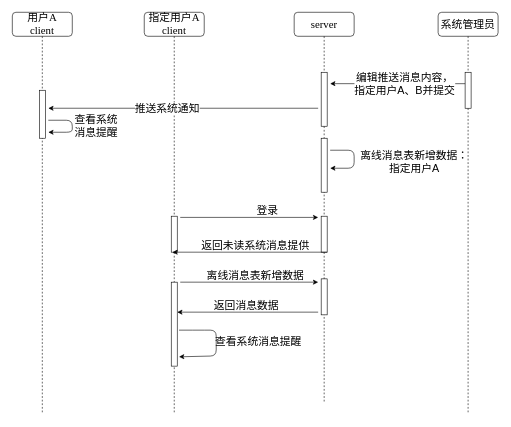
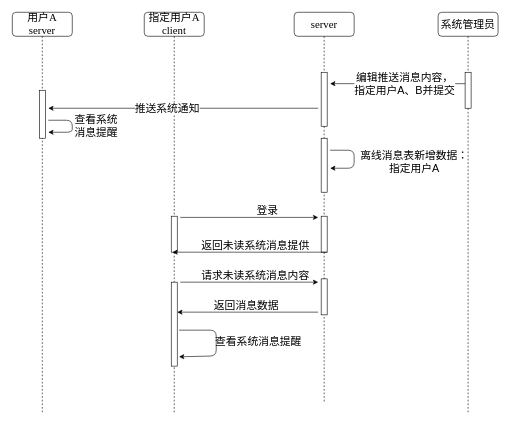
(42, 24) -> (42, 24)
(256, 276) -> (256, 276)
